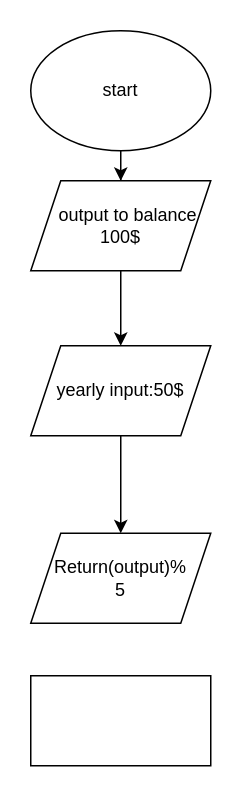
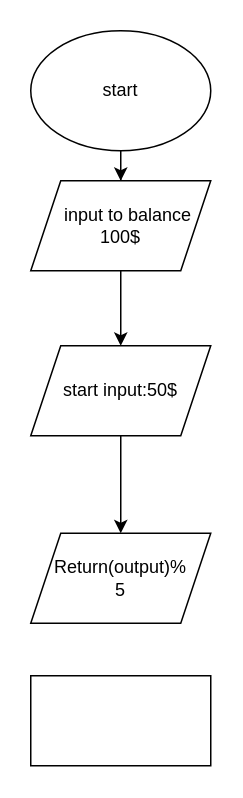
(121, 226) -> (121, 226)
(121, 391) -> (121, 391)
